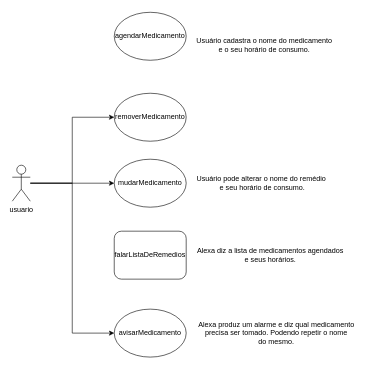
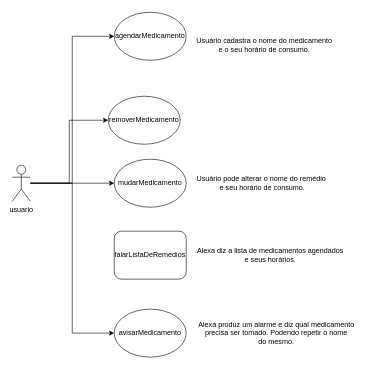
none -> (72, 36)
(150, 117) -> (144, 120)
